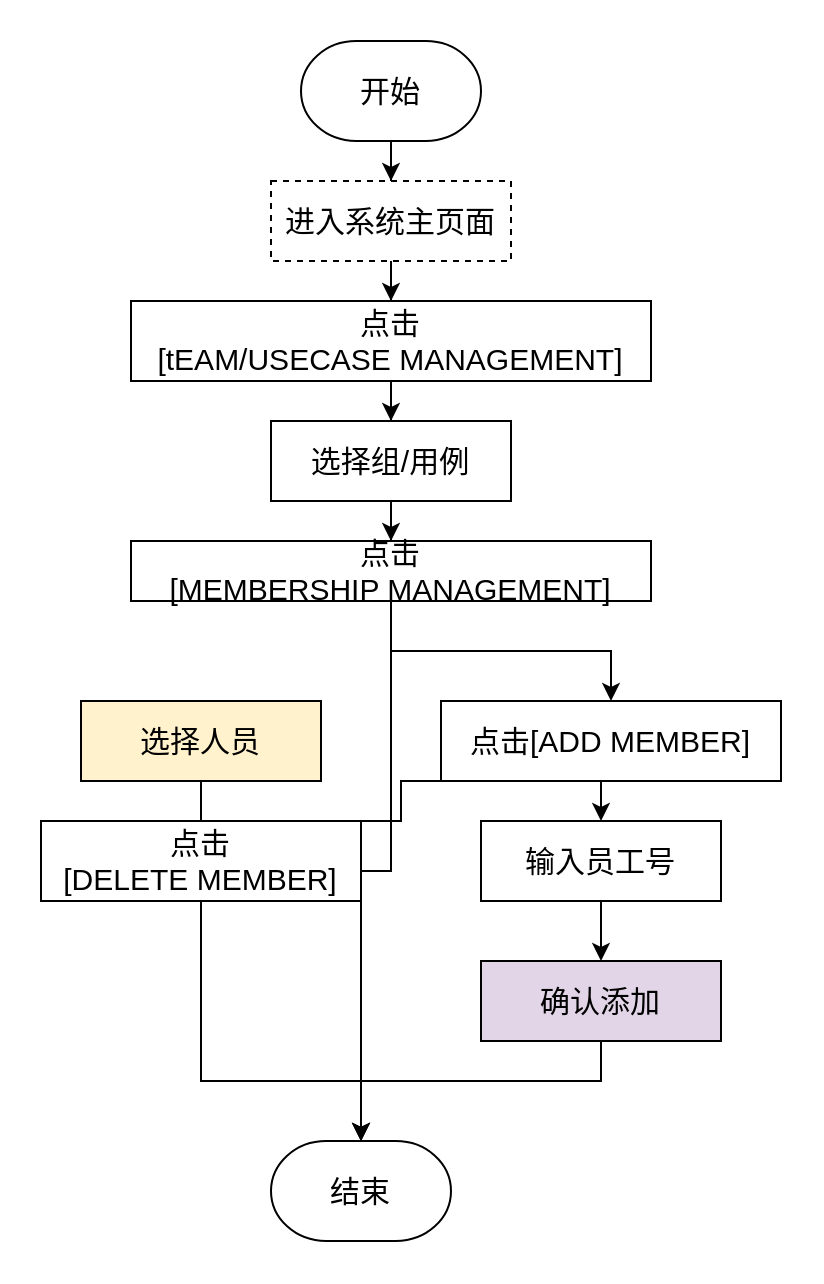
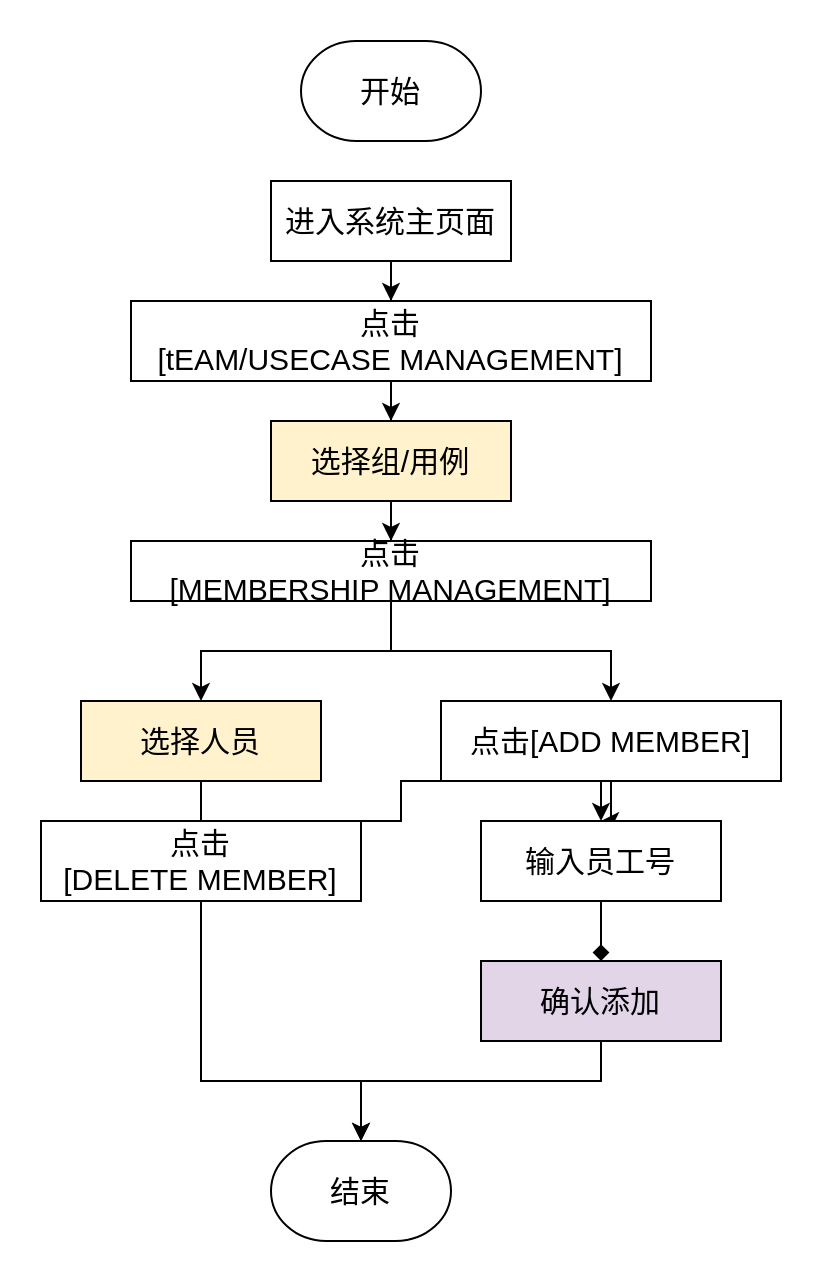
(391, 168) -> none
(391, 221) -> (391, 221)
(391, 461) -> (391, 461)
(391, 779) -> (276, 651)
none -> (611, 802)
(601, 946) -> (601, 945)
